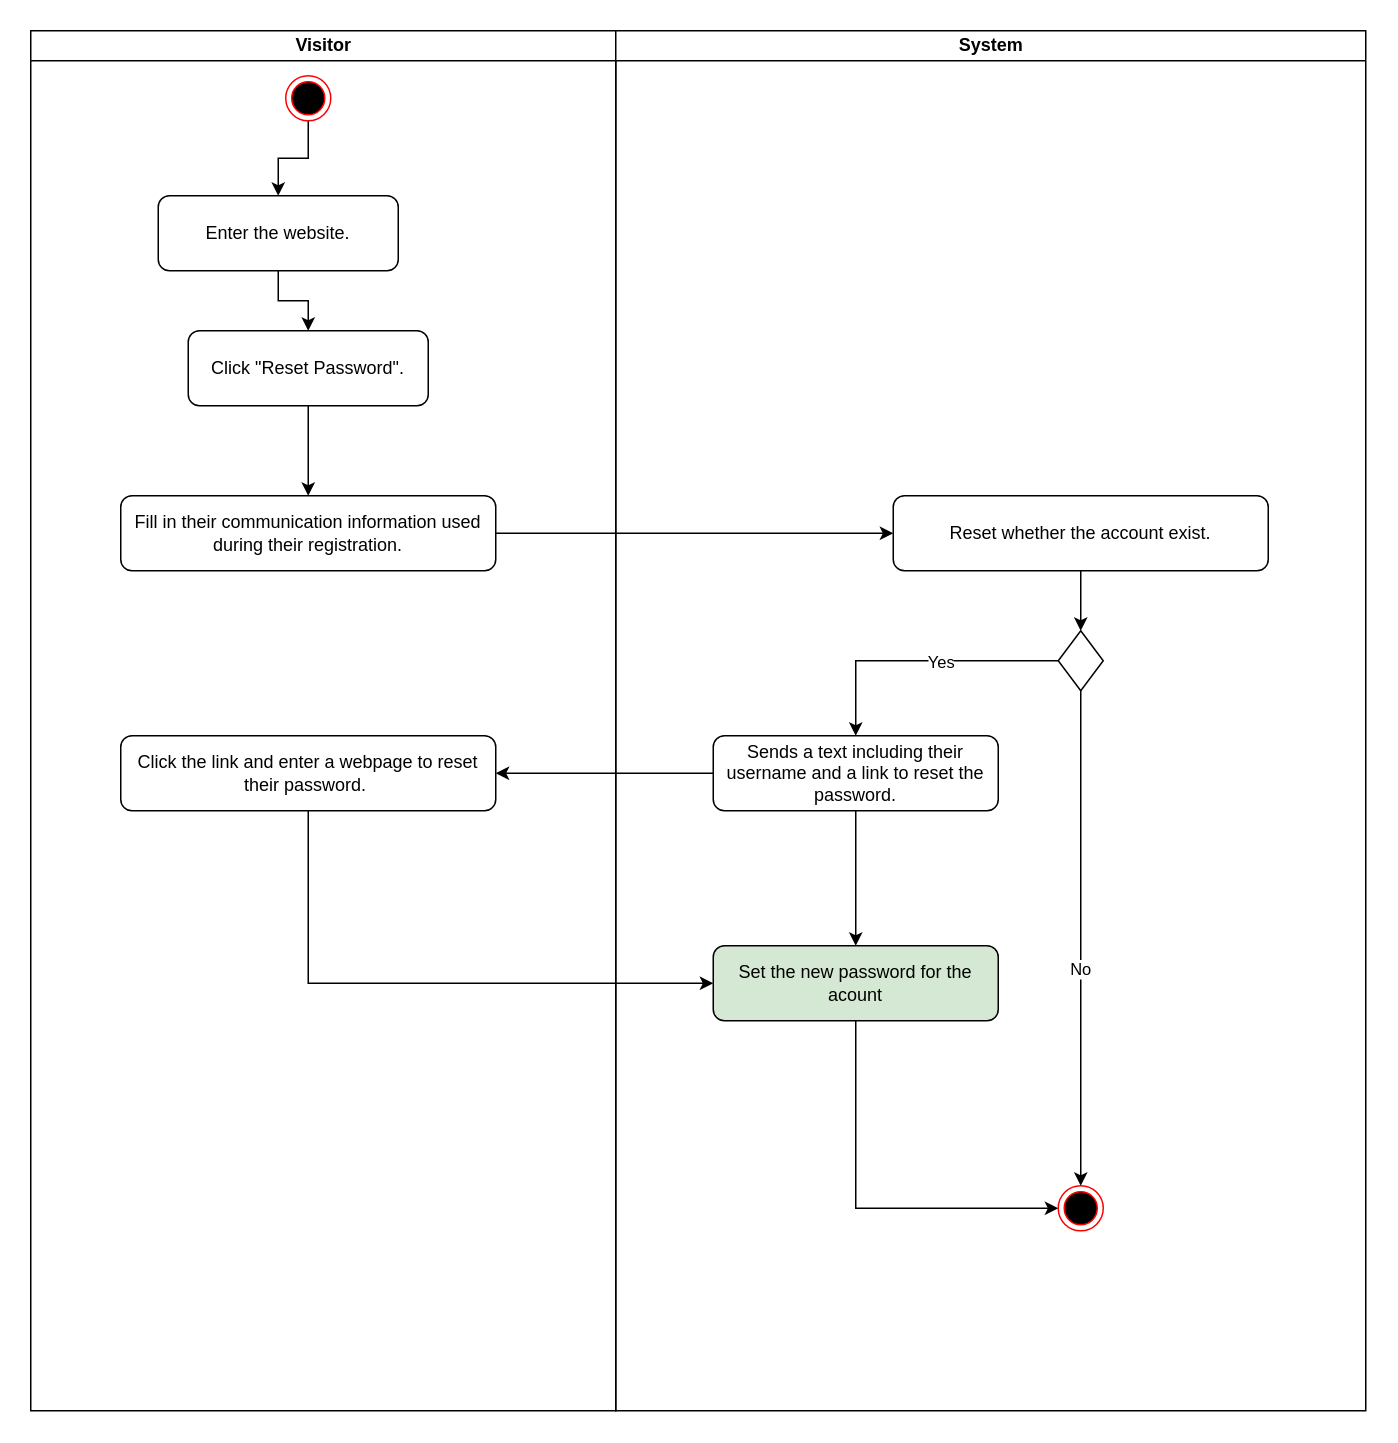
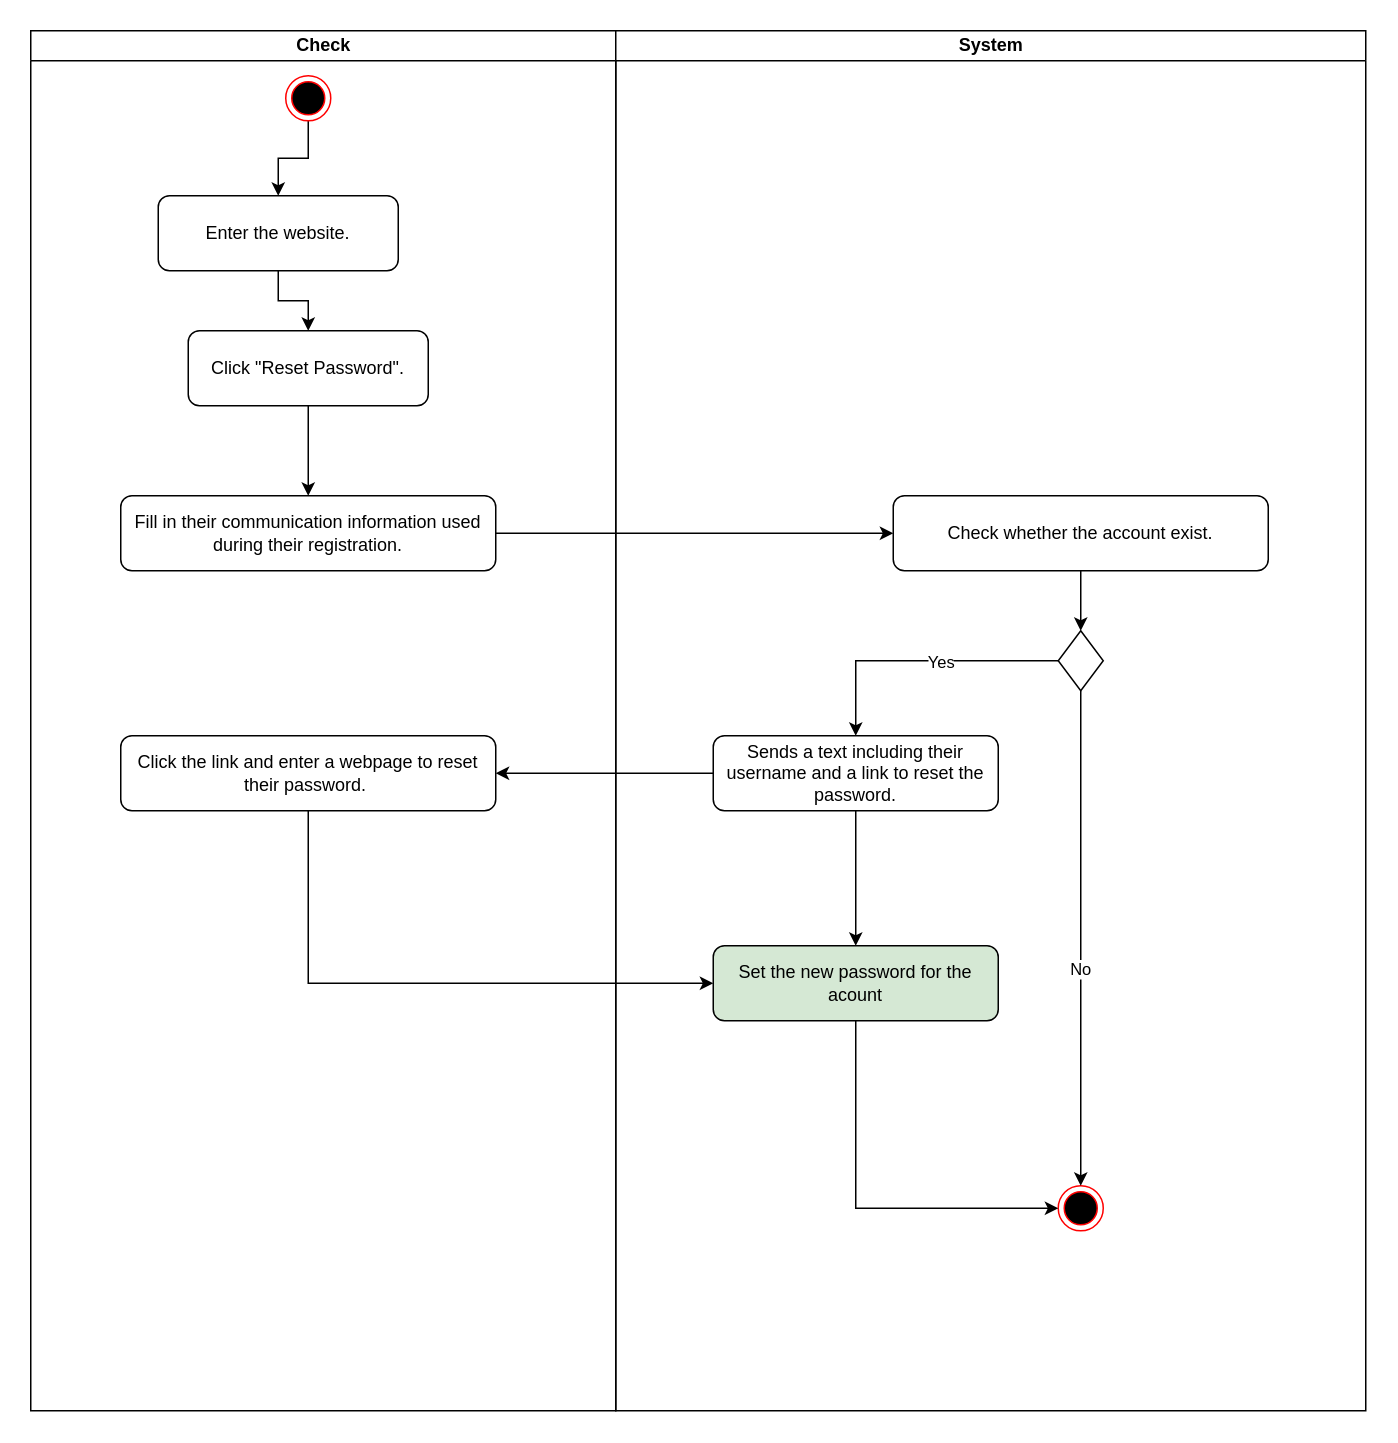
(324, 46) -> (324, 46)
(1081, 533) -> (1081, 533)
